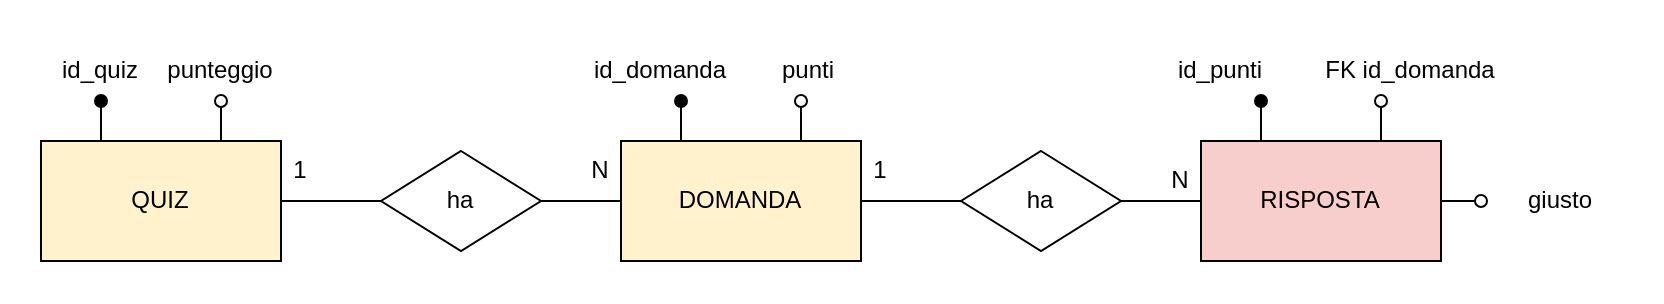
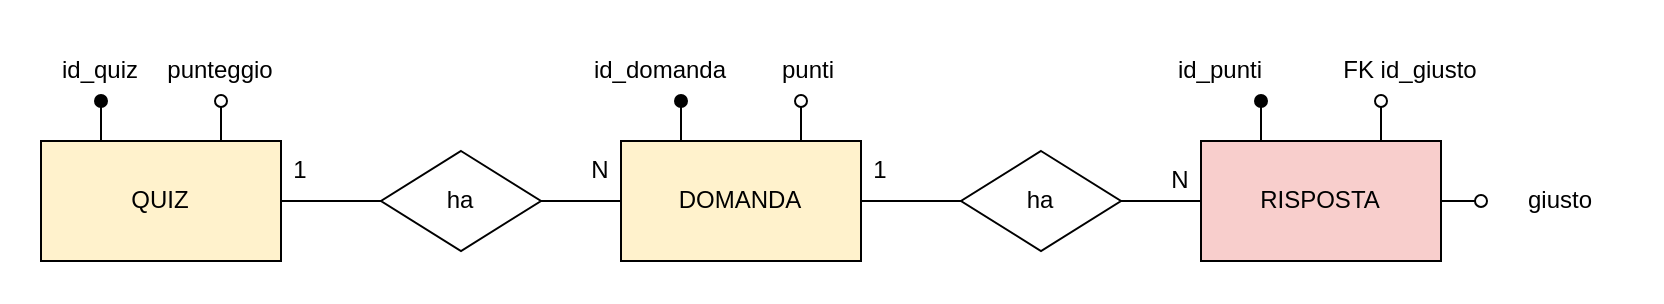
(1411, 71) -> (1411, 71)
